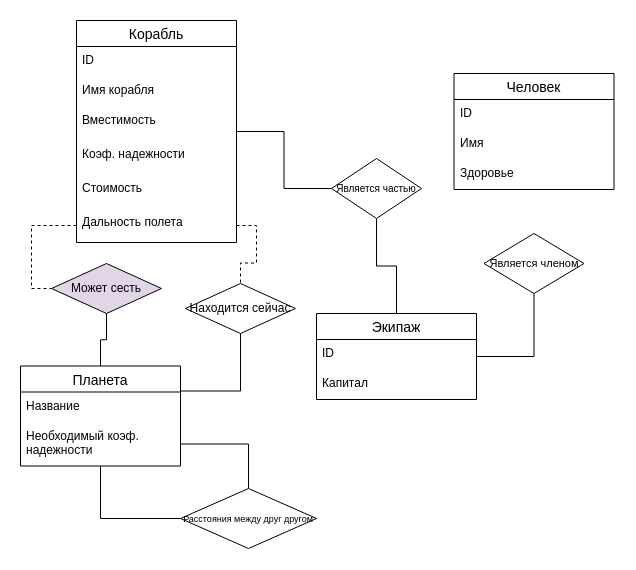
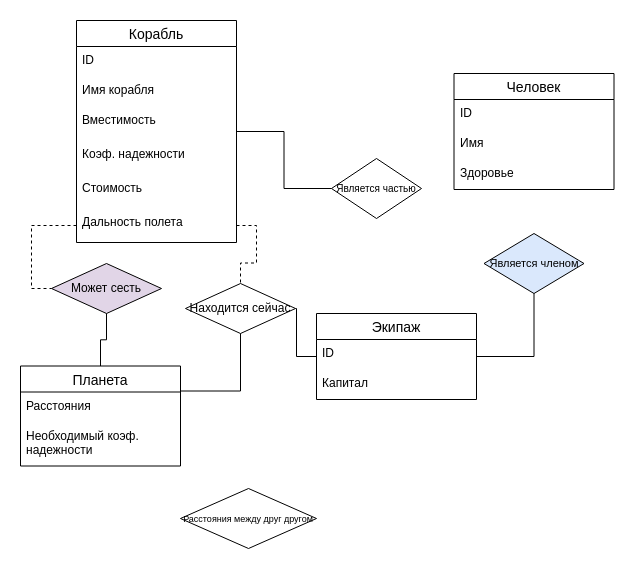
(534, 264) -> (534, 264)
(387, 266) -> (297, 342)
(53, 407) -> (60, 407)
(238, 444) -> none
(116, 519) -> none
